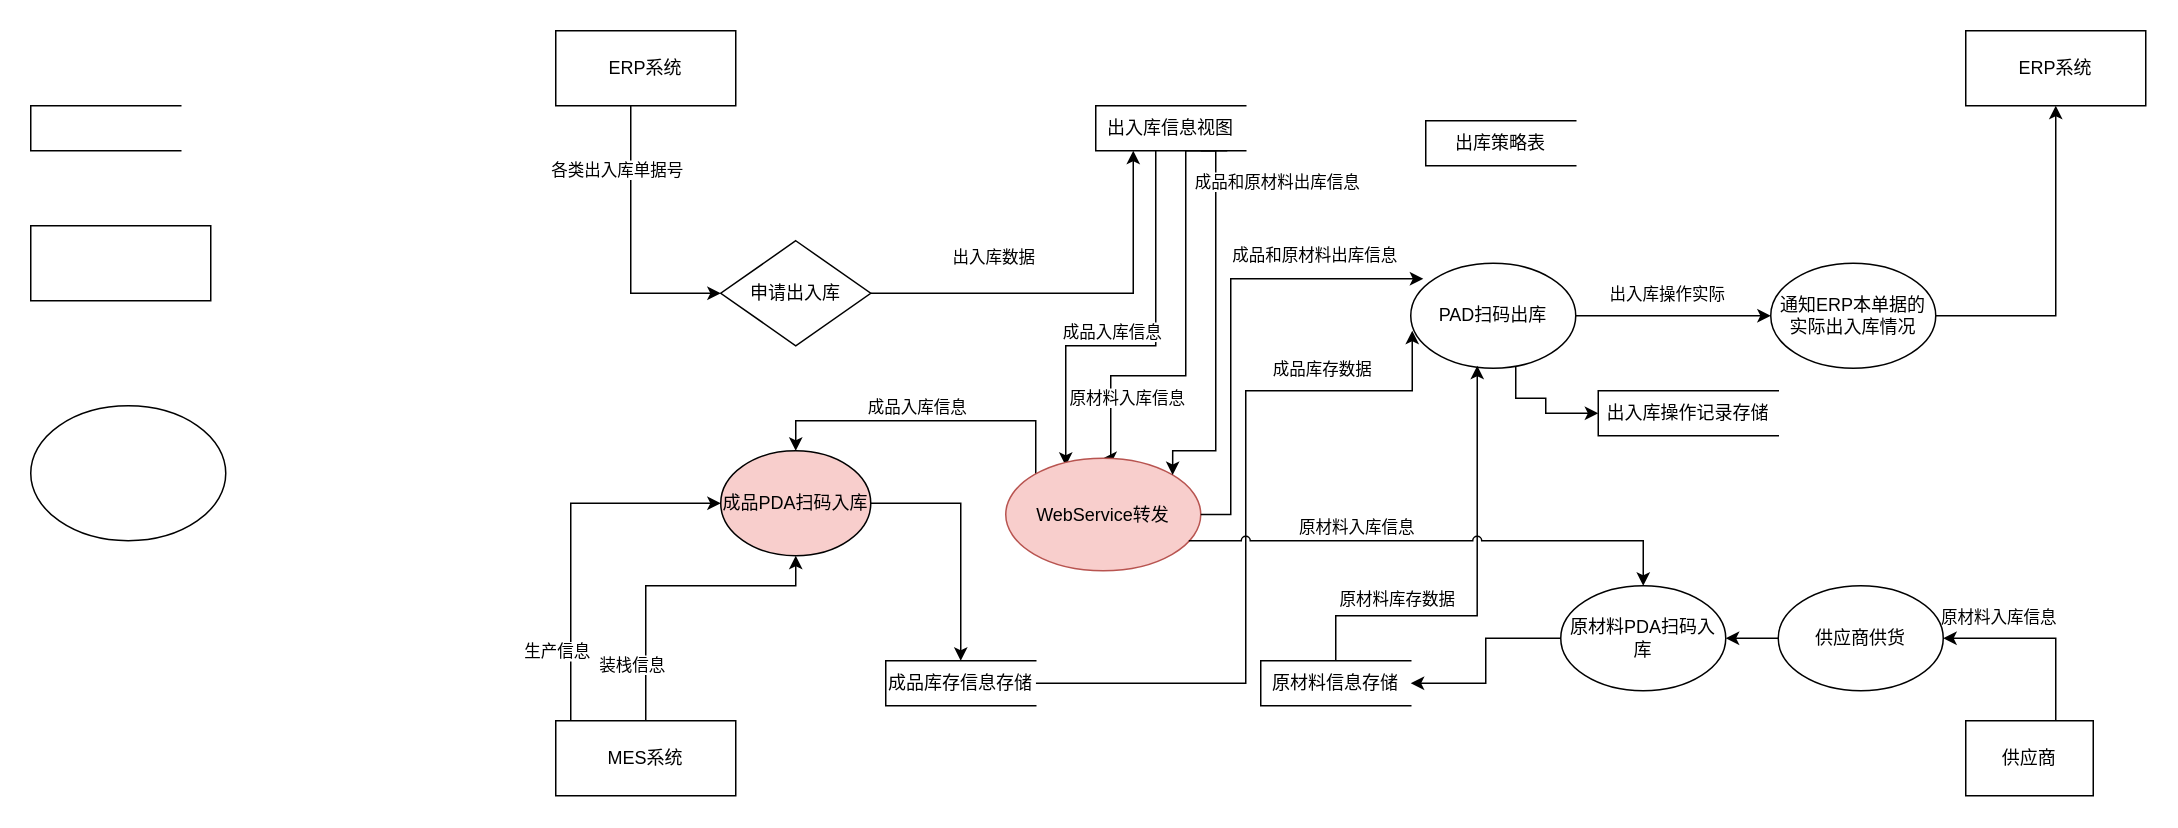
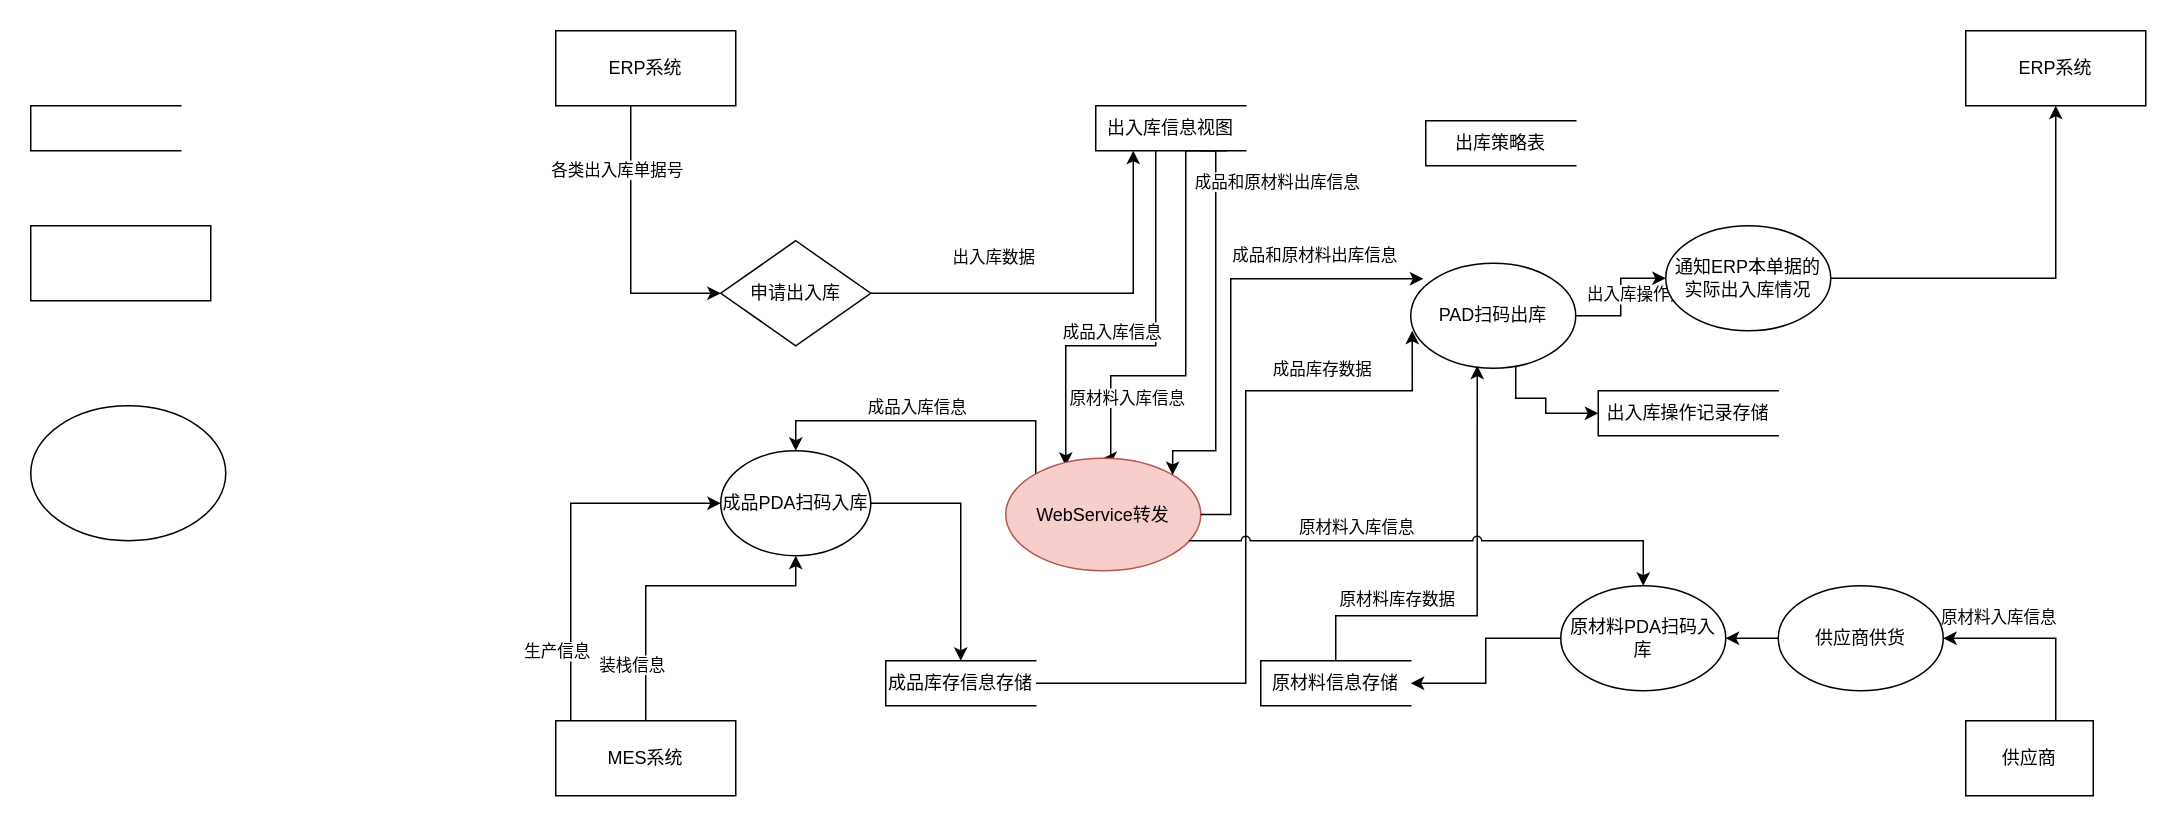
(1853, 316) -> (1748, 278)
(796, 503) -> (796, 503)
